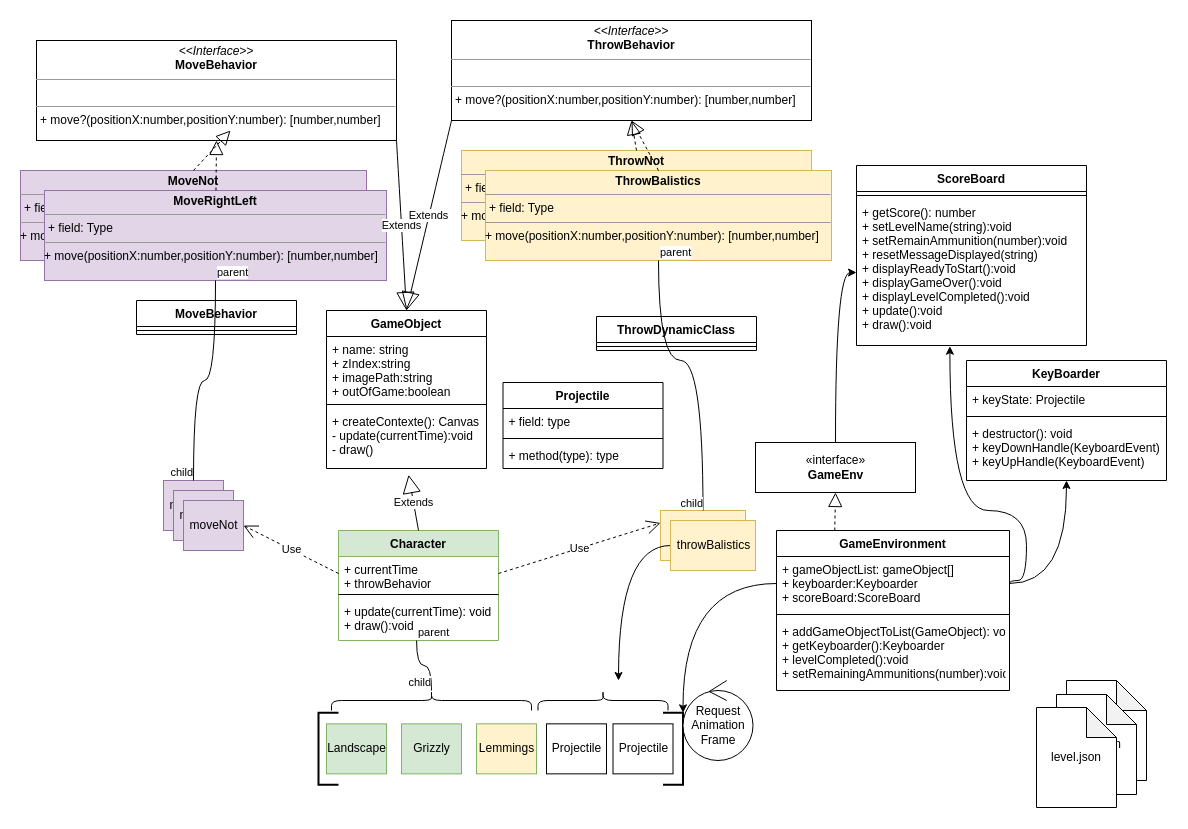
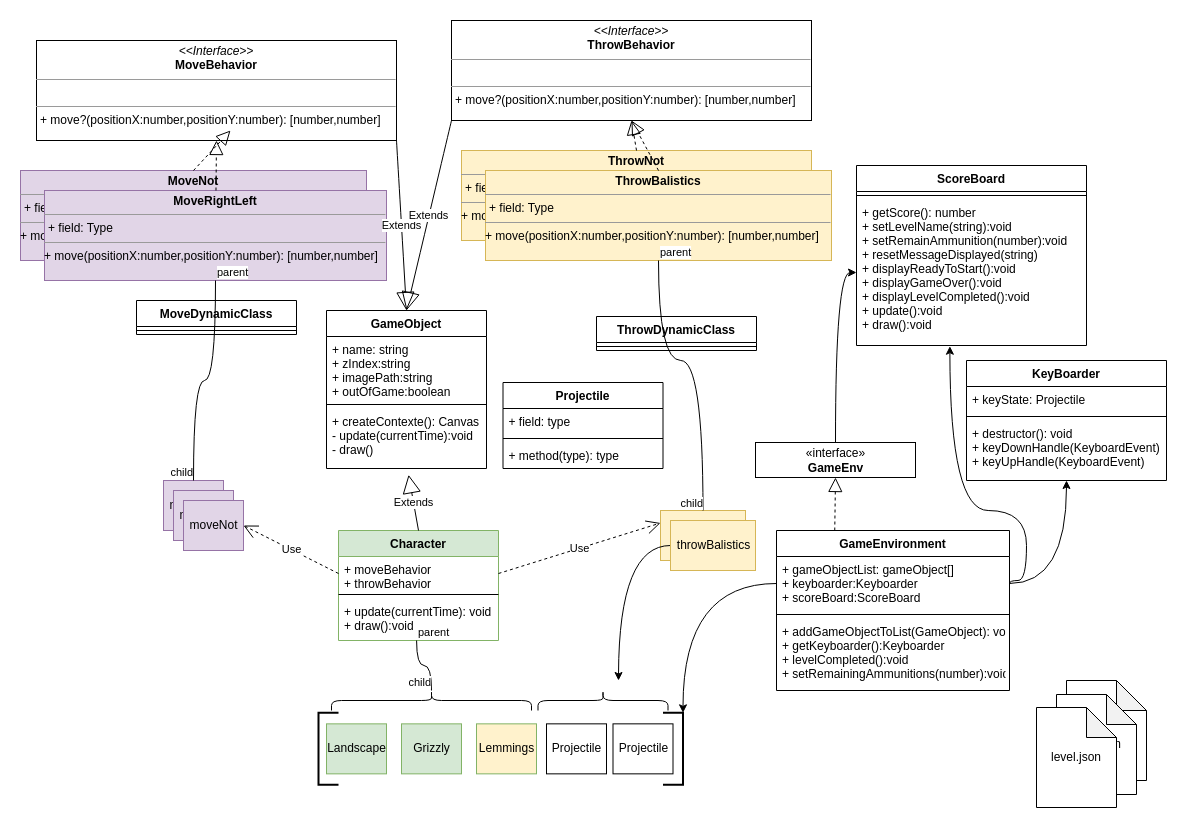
(216, 314) -> (216, 314)
(836, 468) -> (836, 460)
(385, 570) -> (388, 570)
(718, 721) -> none
